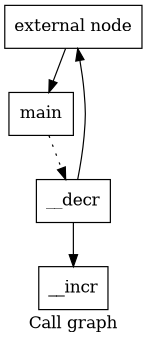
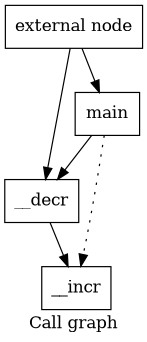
(85, 120) -> (59, 108)
(55, 152) -> (78, 153)
none -> (94, 195)
